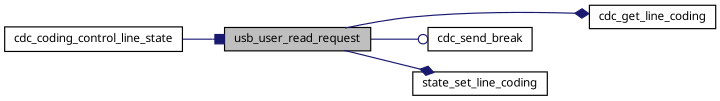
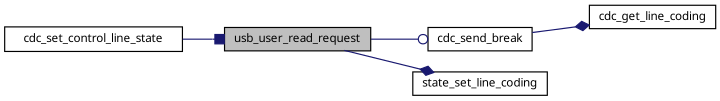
(459, 14) -> (554, 30)
(94, 39) -> (94, 39)
